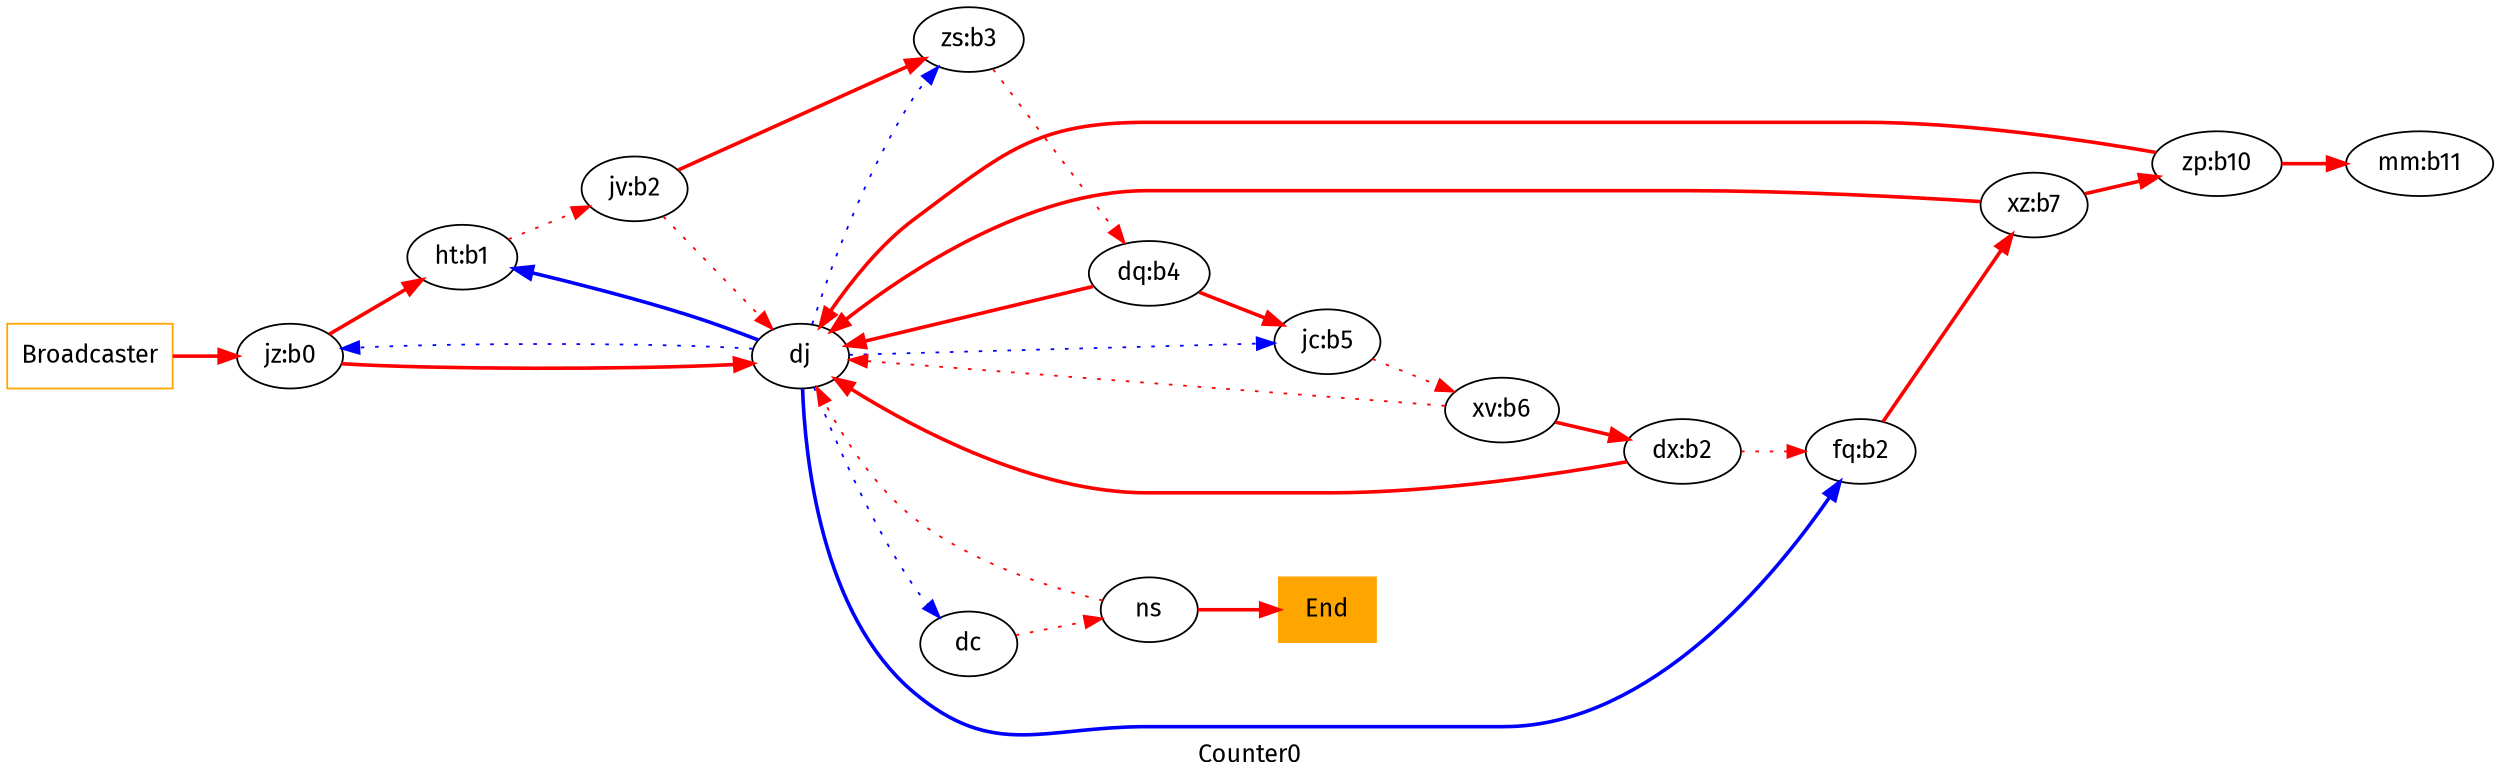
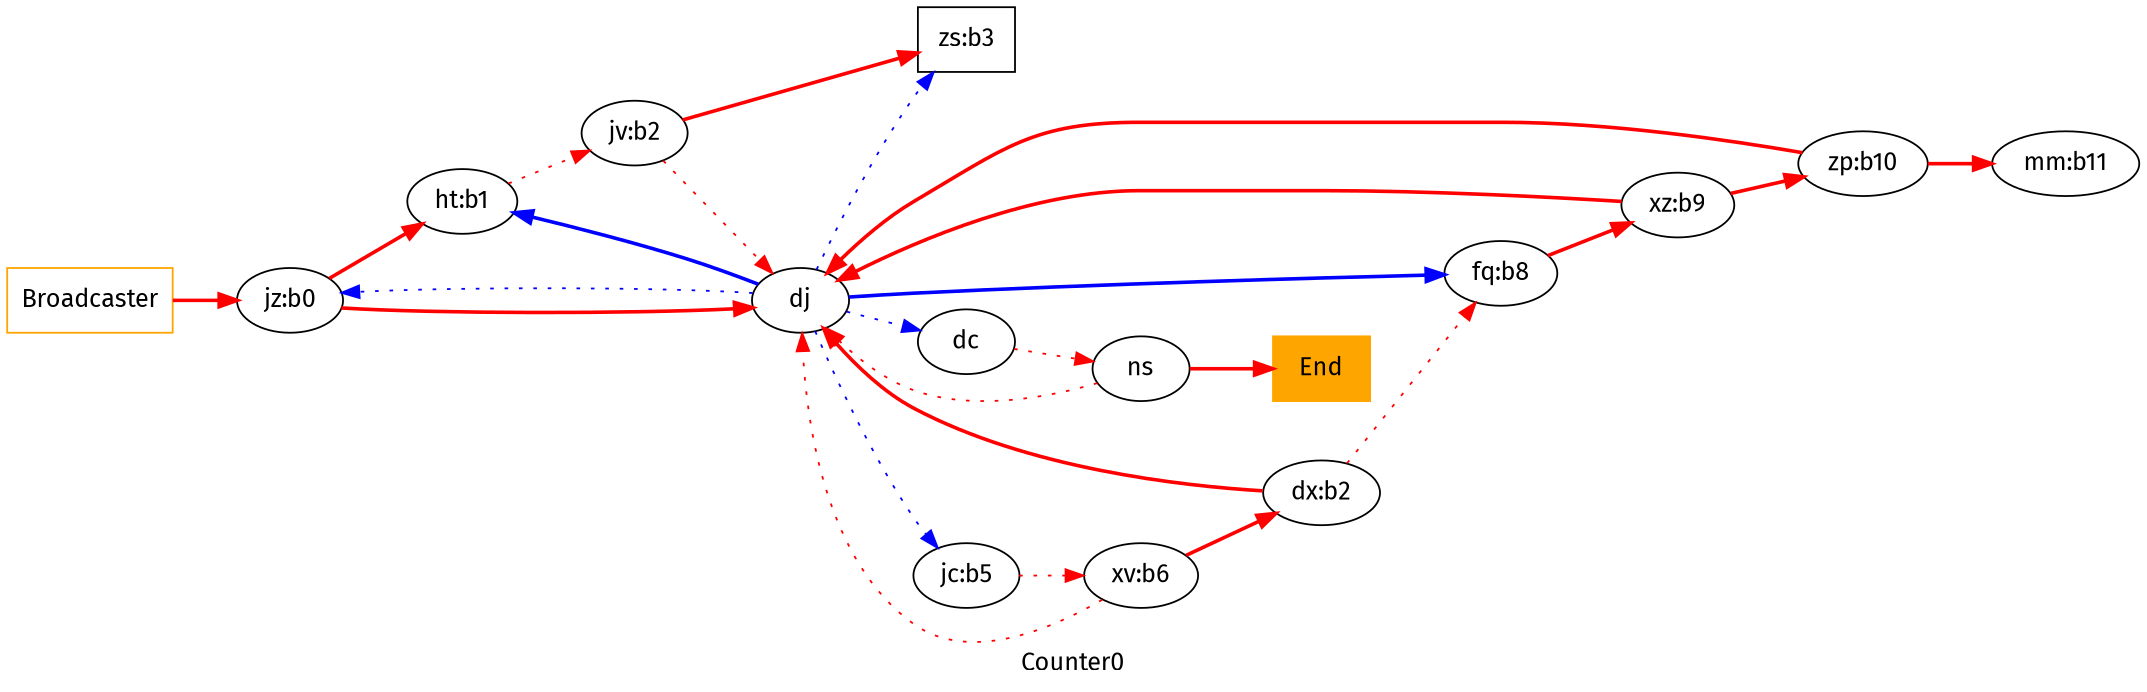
(969, 40) -> (966, 40)
(2034, 205) -> (1678, 205)
(1149, 273) -> none
(1861, 451) -> (1501, 273)
